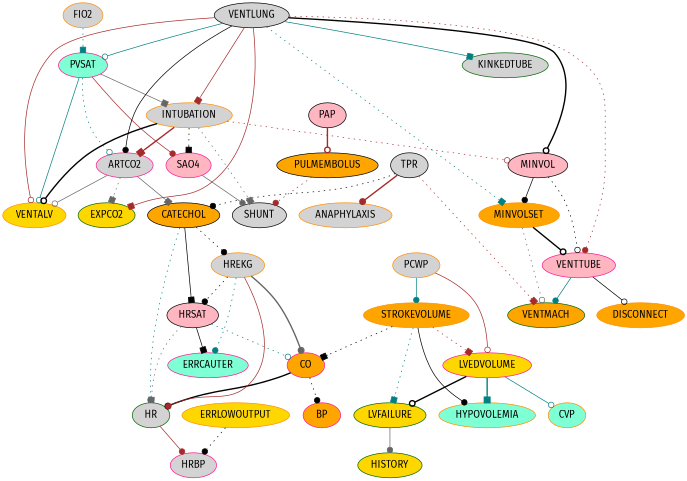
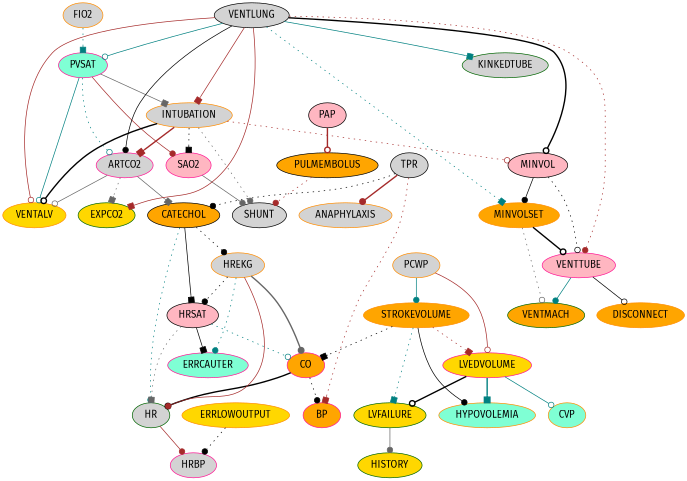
(224, 163) -> (224, 163)
(189, 165) -> (189, 165)
(475, 237) -> (366, 286)
